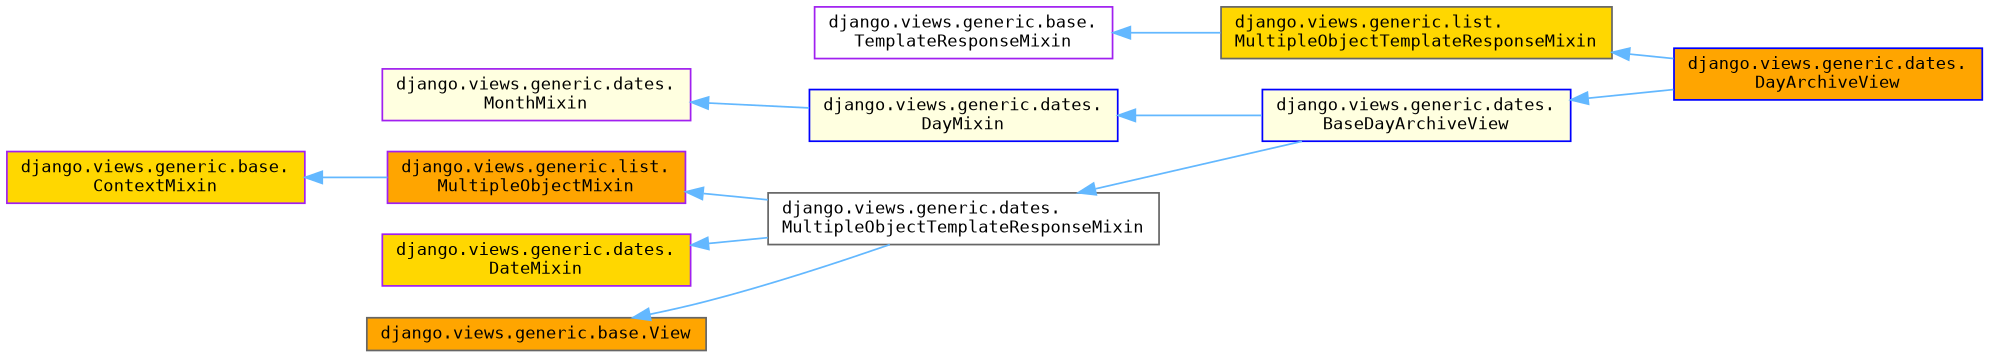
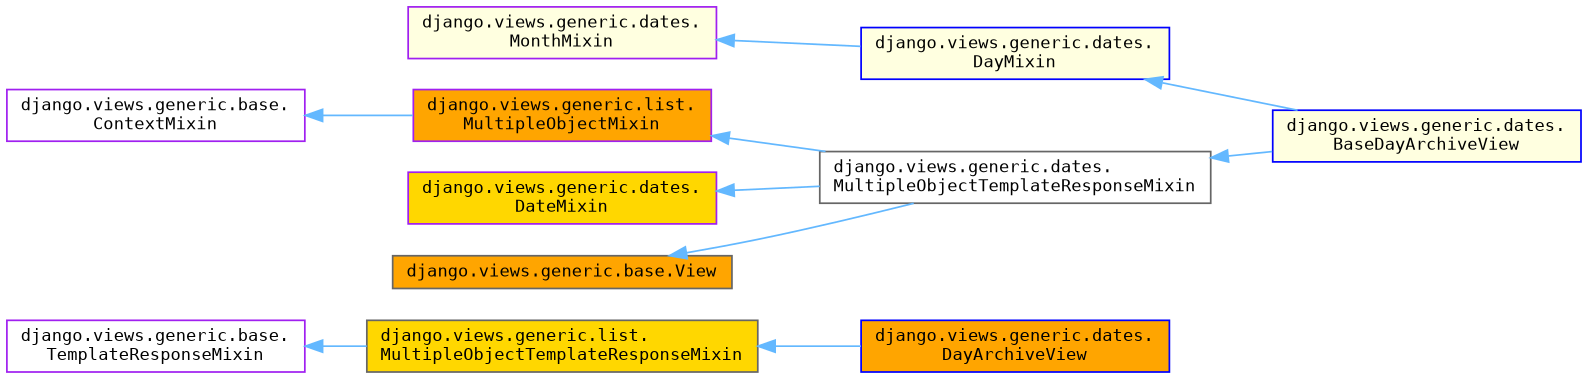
(1631, 94) -> none
(156, 177) -> (156, 115)
